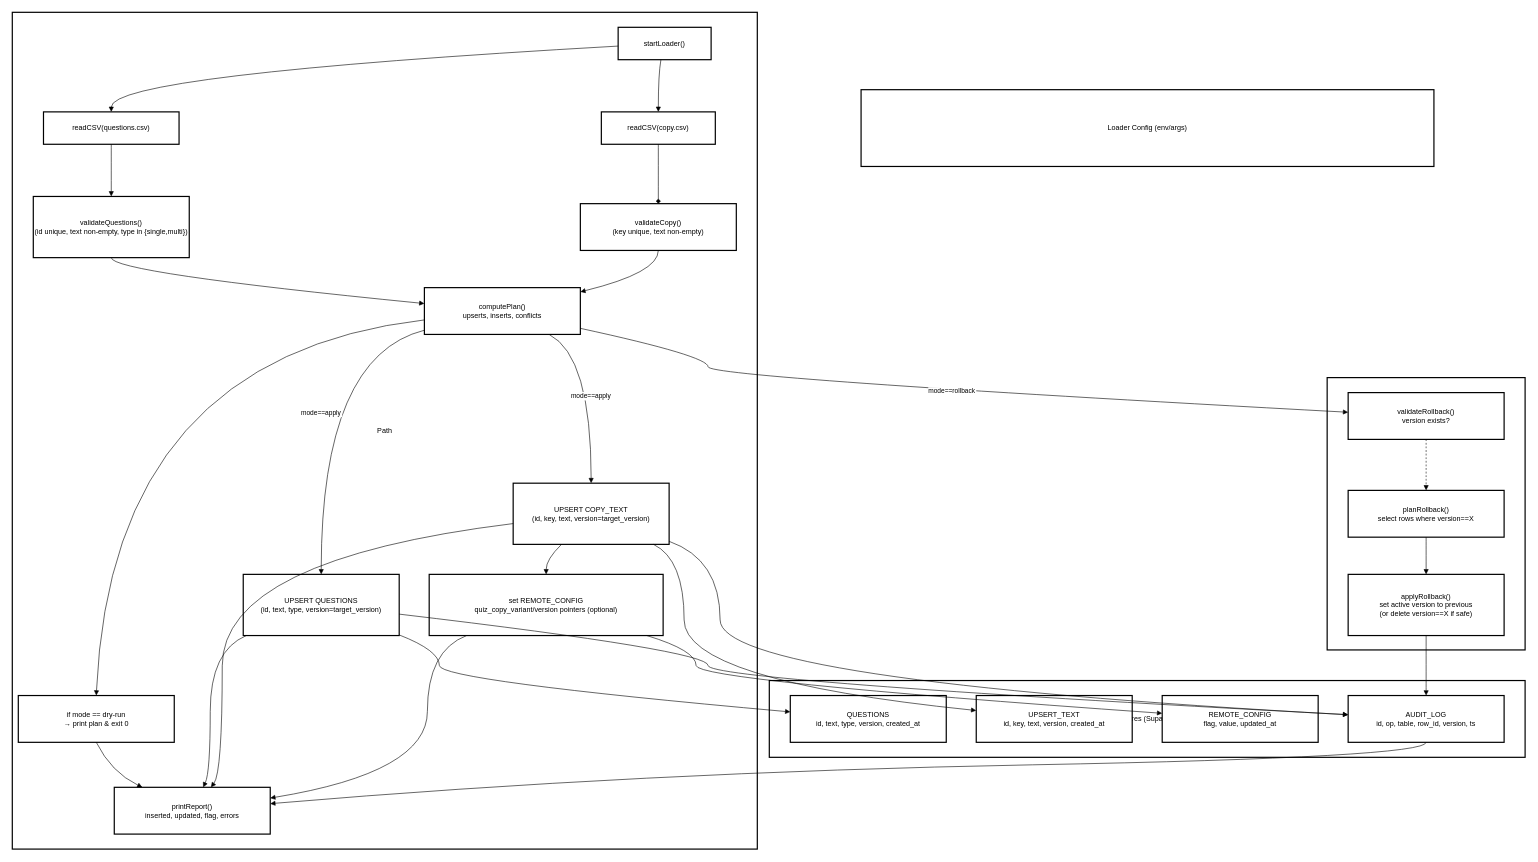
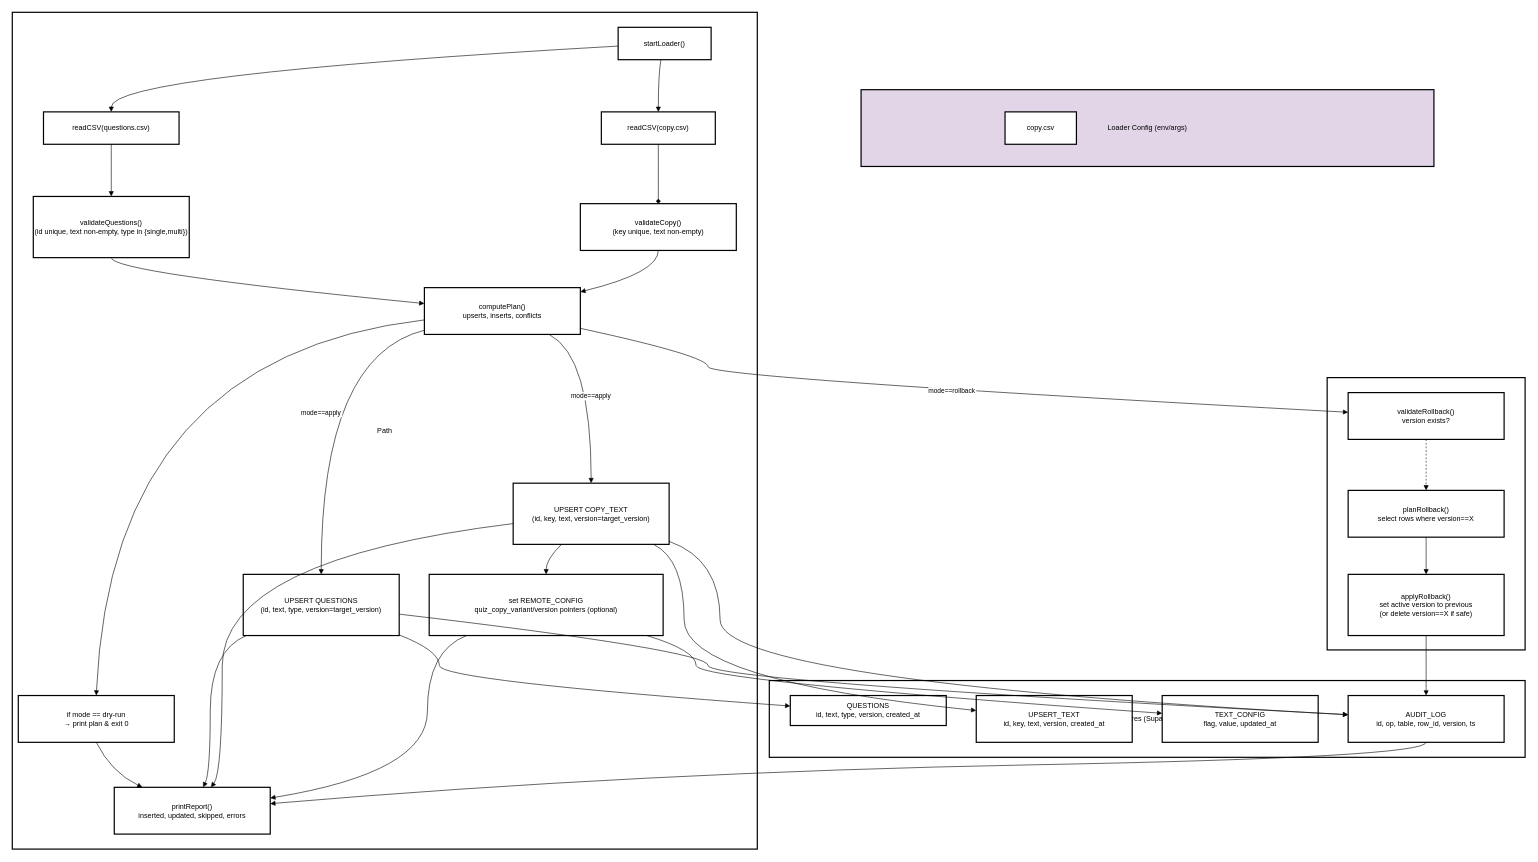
none -> (1041, 128)
(1148, 128) -> (1148, 128)
(869, 719) -> (869, 711)
(1241, 719) -> (1241, 719)
(192, 811) -> (192, 811)
